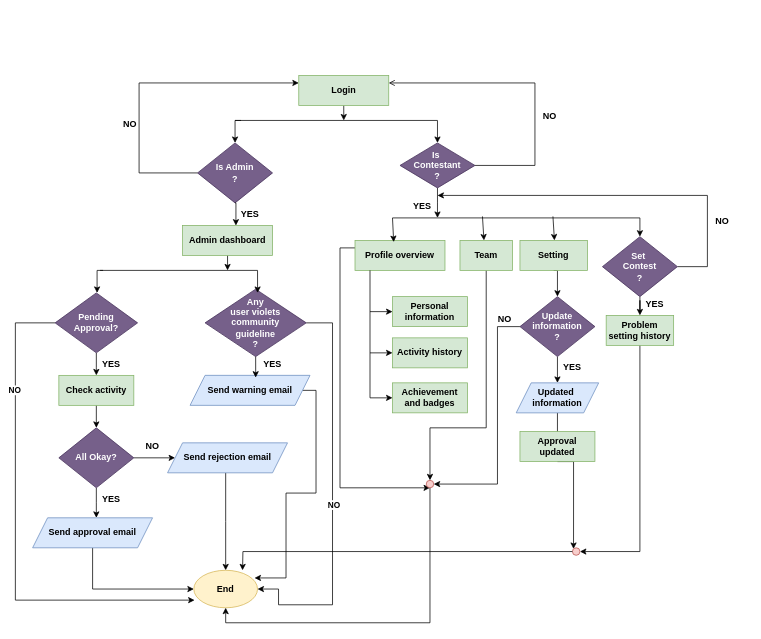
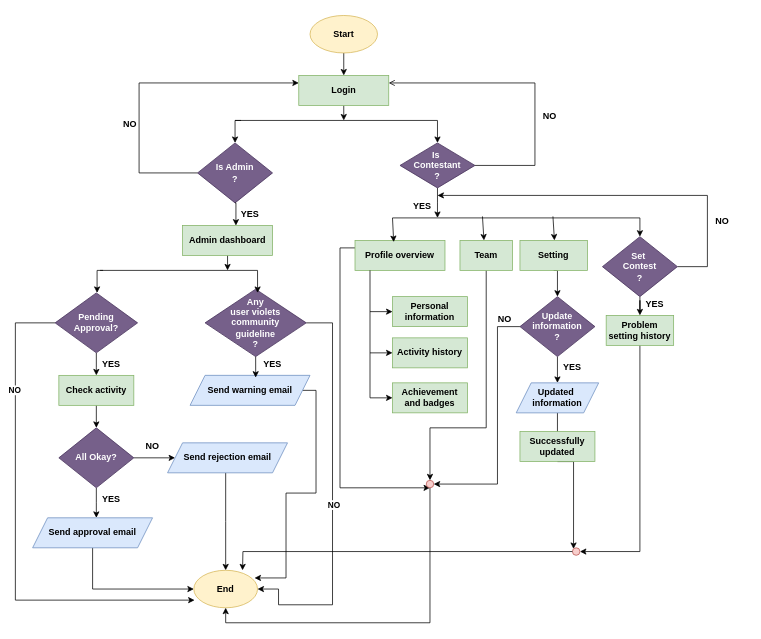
none -> (344, 34)
none -> (344, 61)
(558, 447) -> (558, 447)
